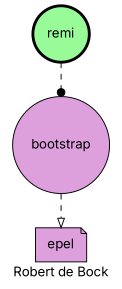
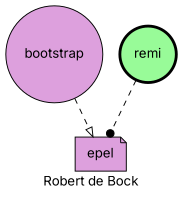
(61, 76) -> (124, 105)
